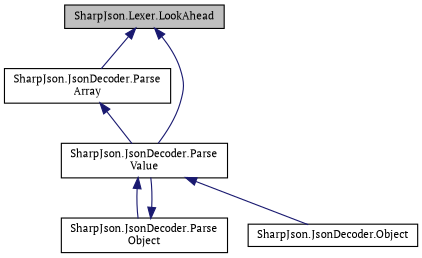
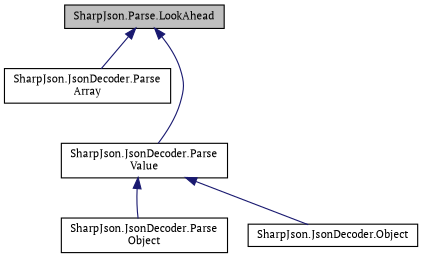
(144, 17) -> (144, 17)
(119, 128) -> none
(152, 192) -> none
